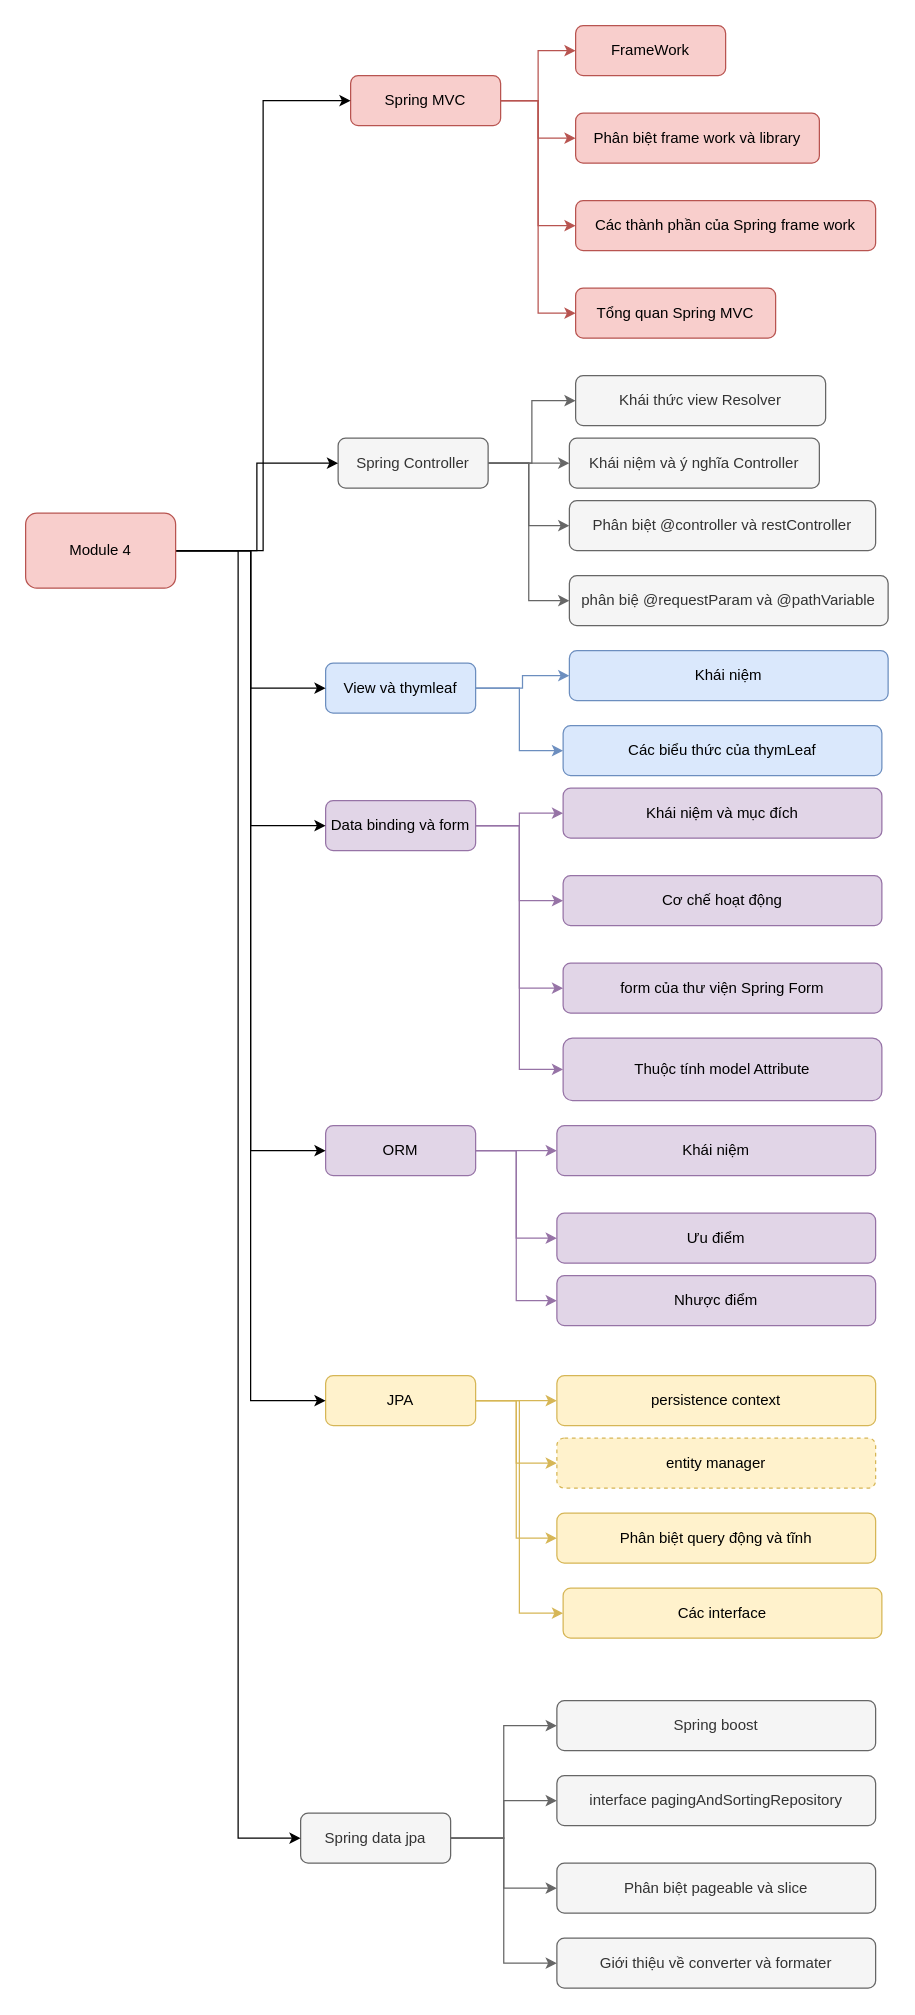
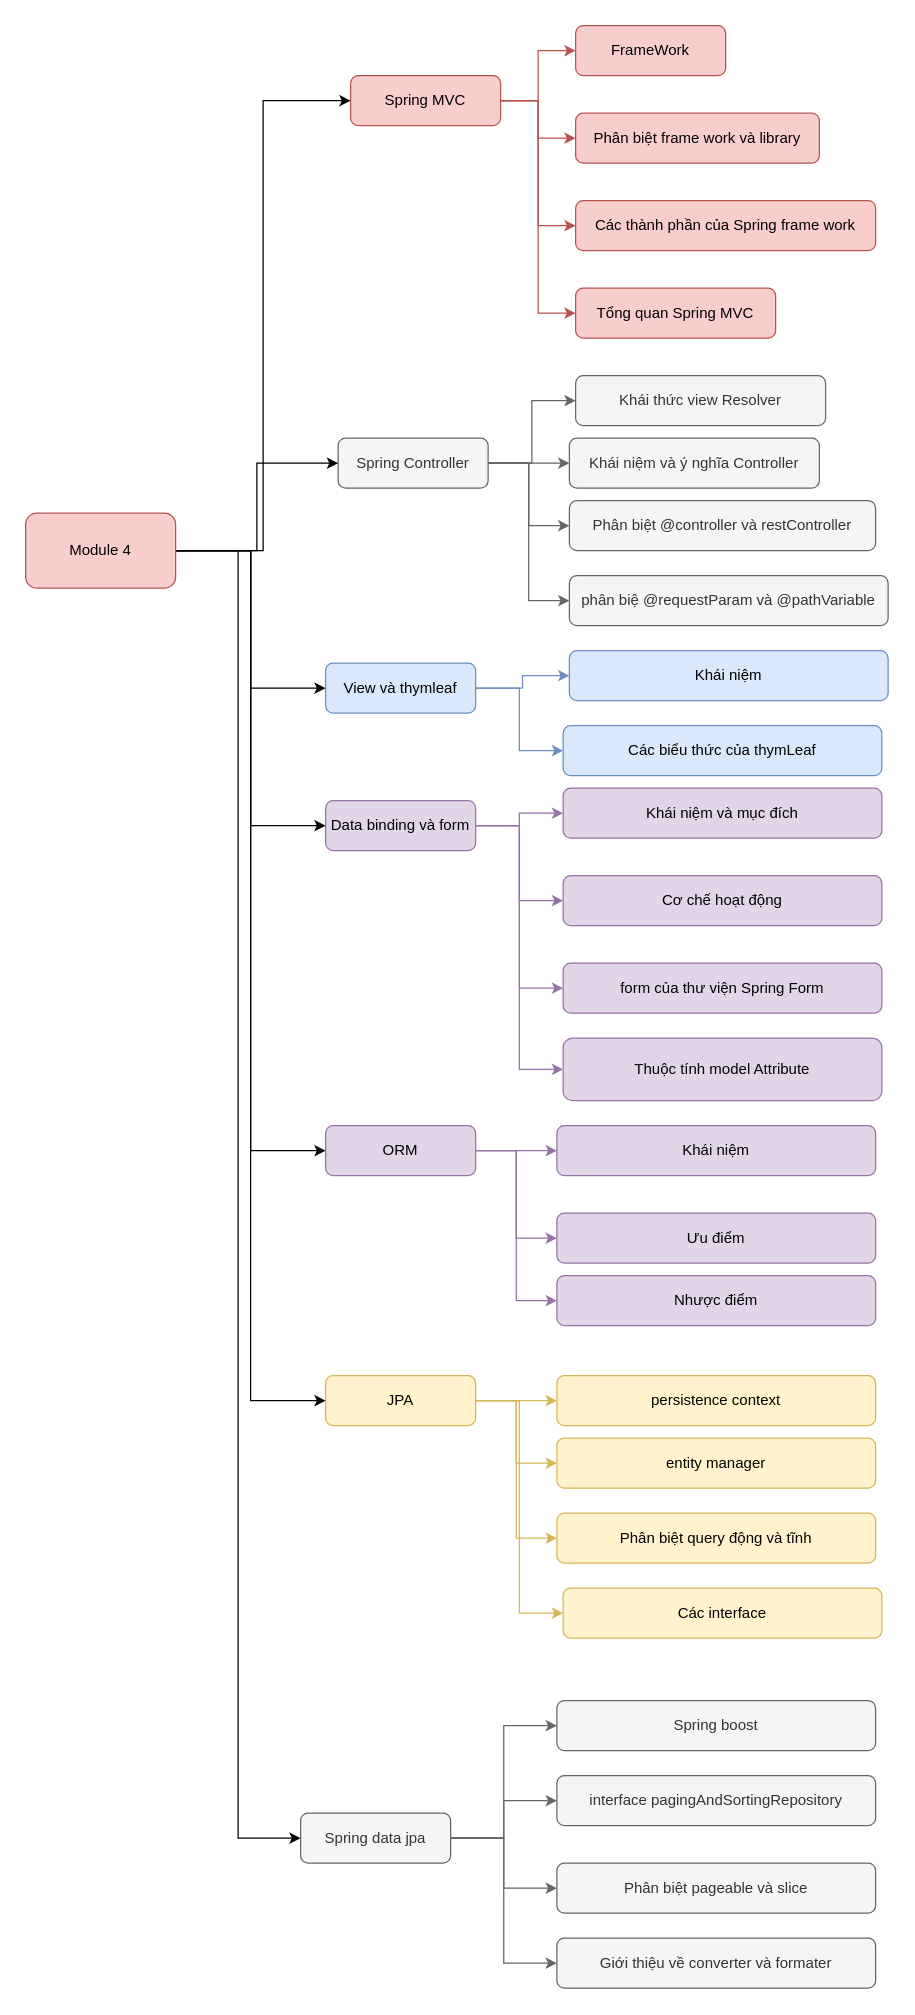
(716, 1463) -> (716, 1463)
